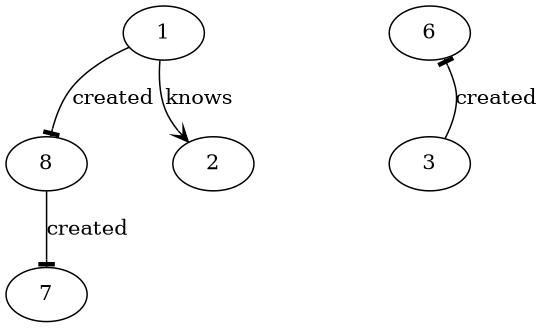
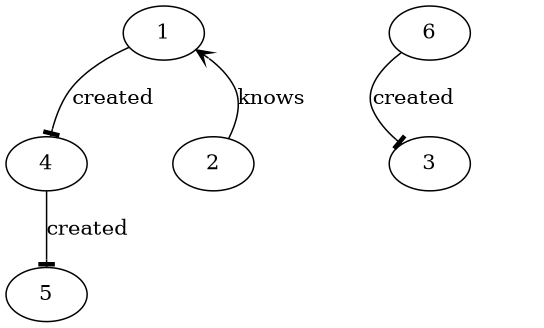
(162, 97) -> (237, 94)
(456, 102) -> (371, 95)
(47, 164) -> (47, 164)
(47, 295) -> (47, 295)
